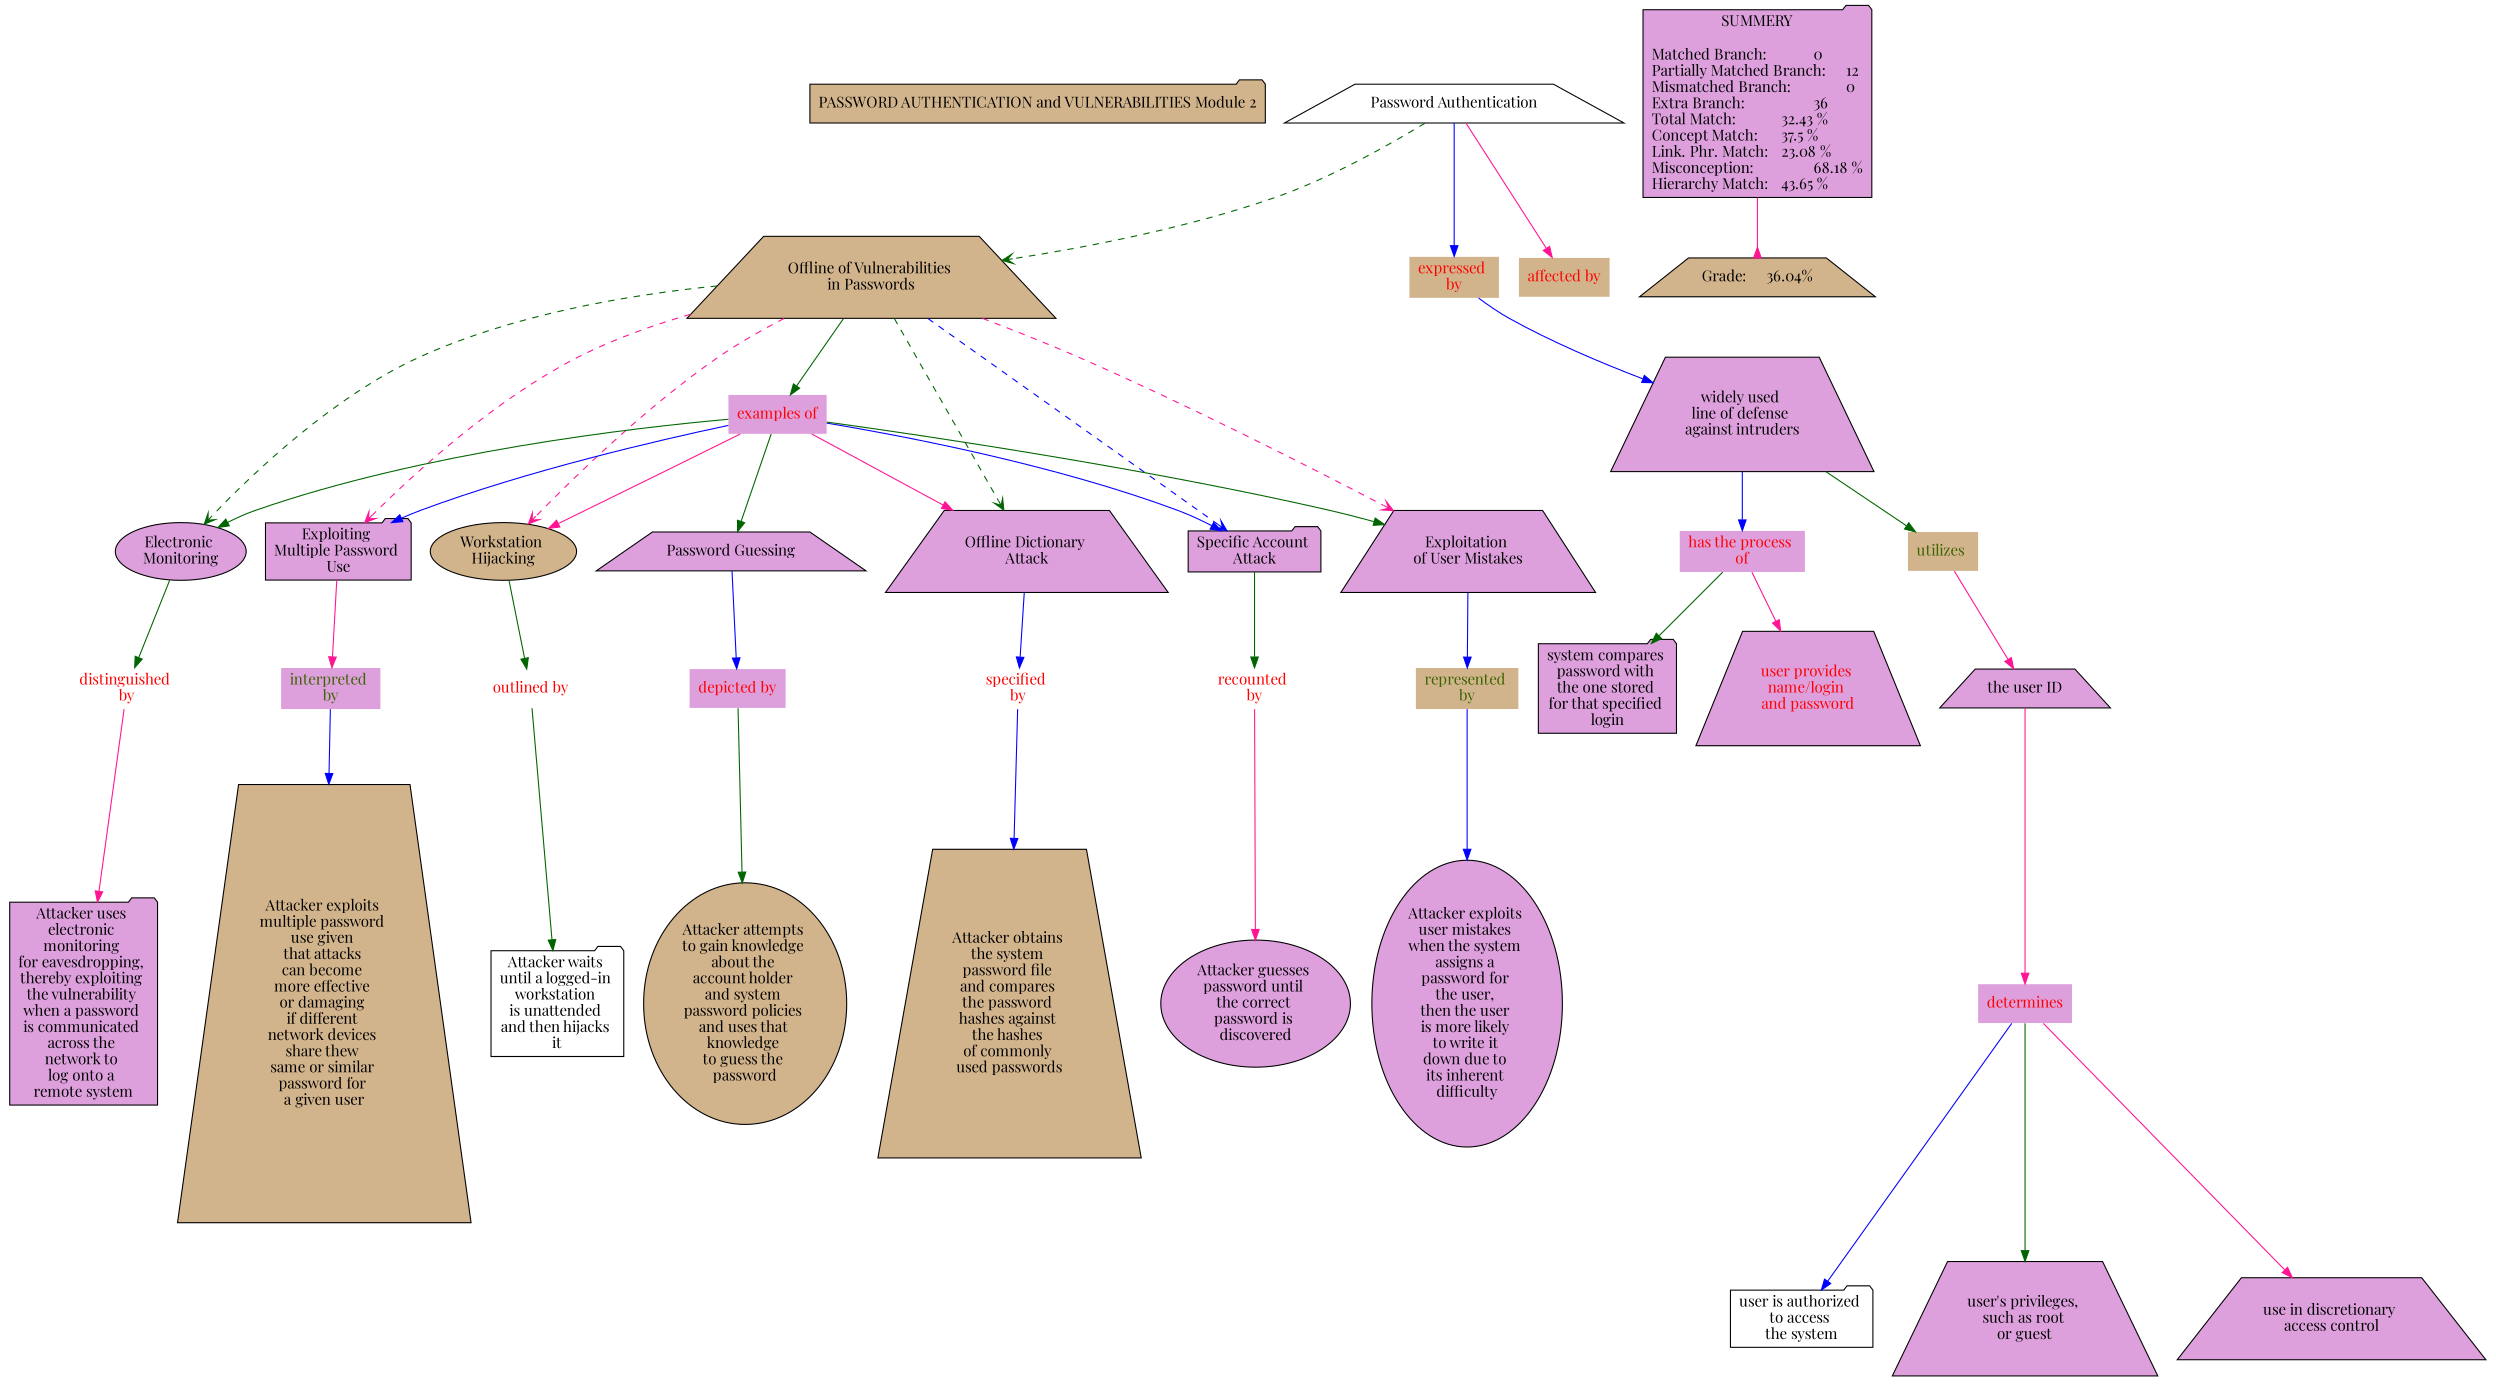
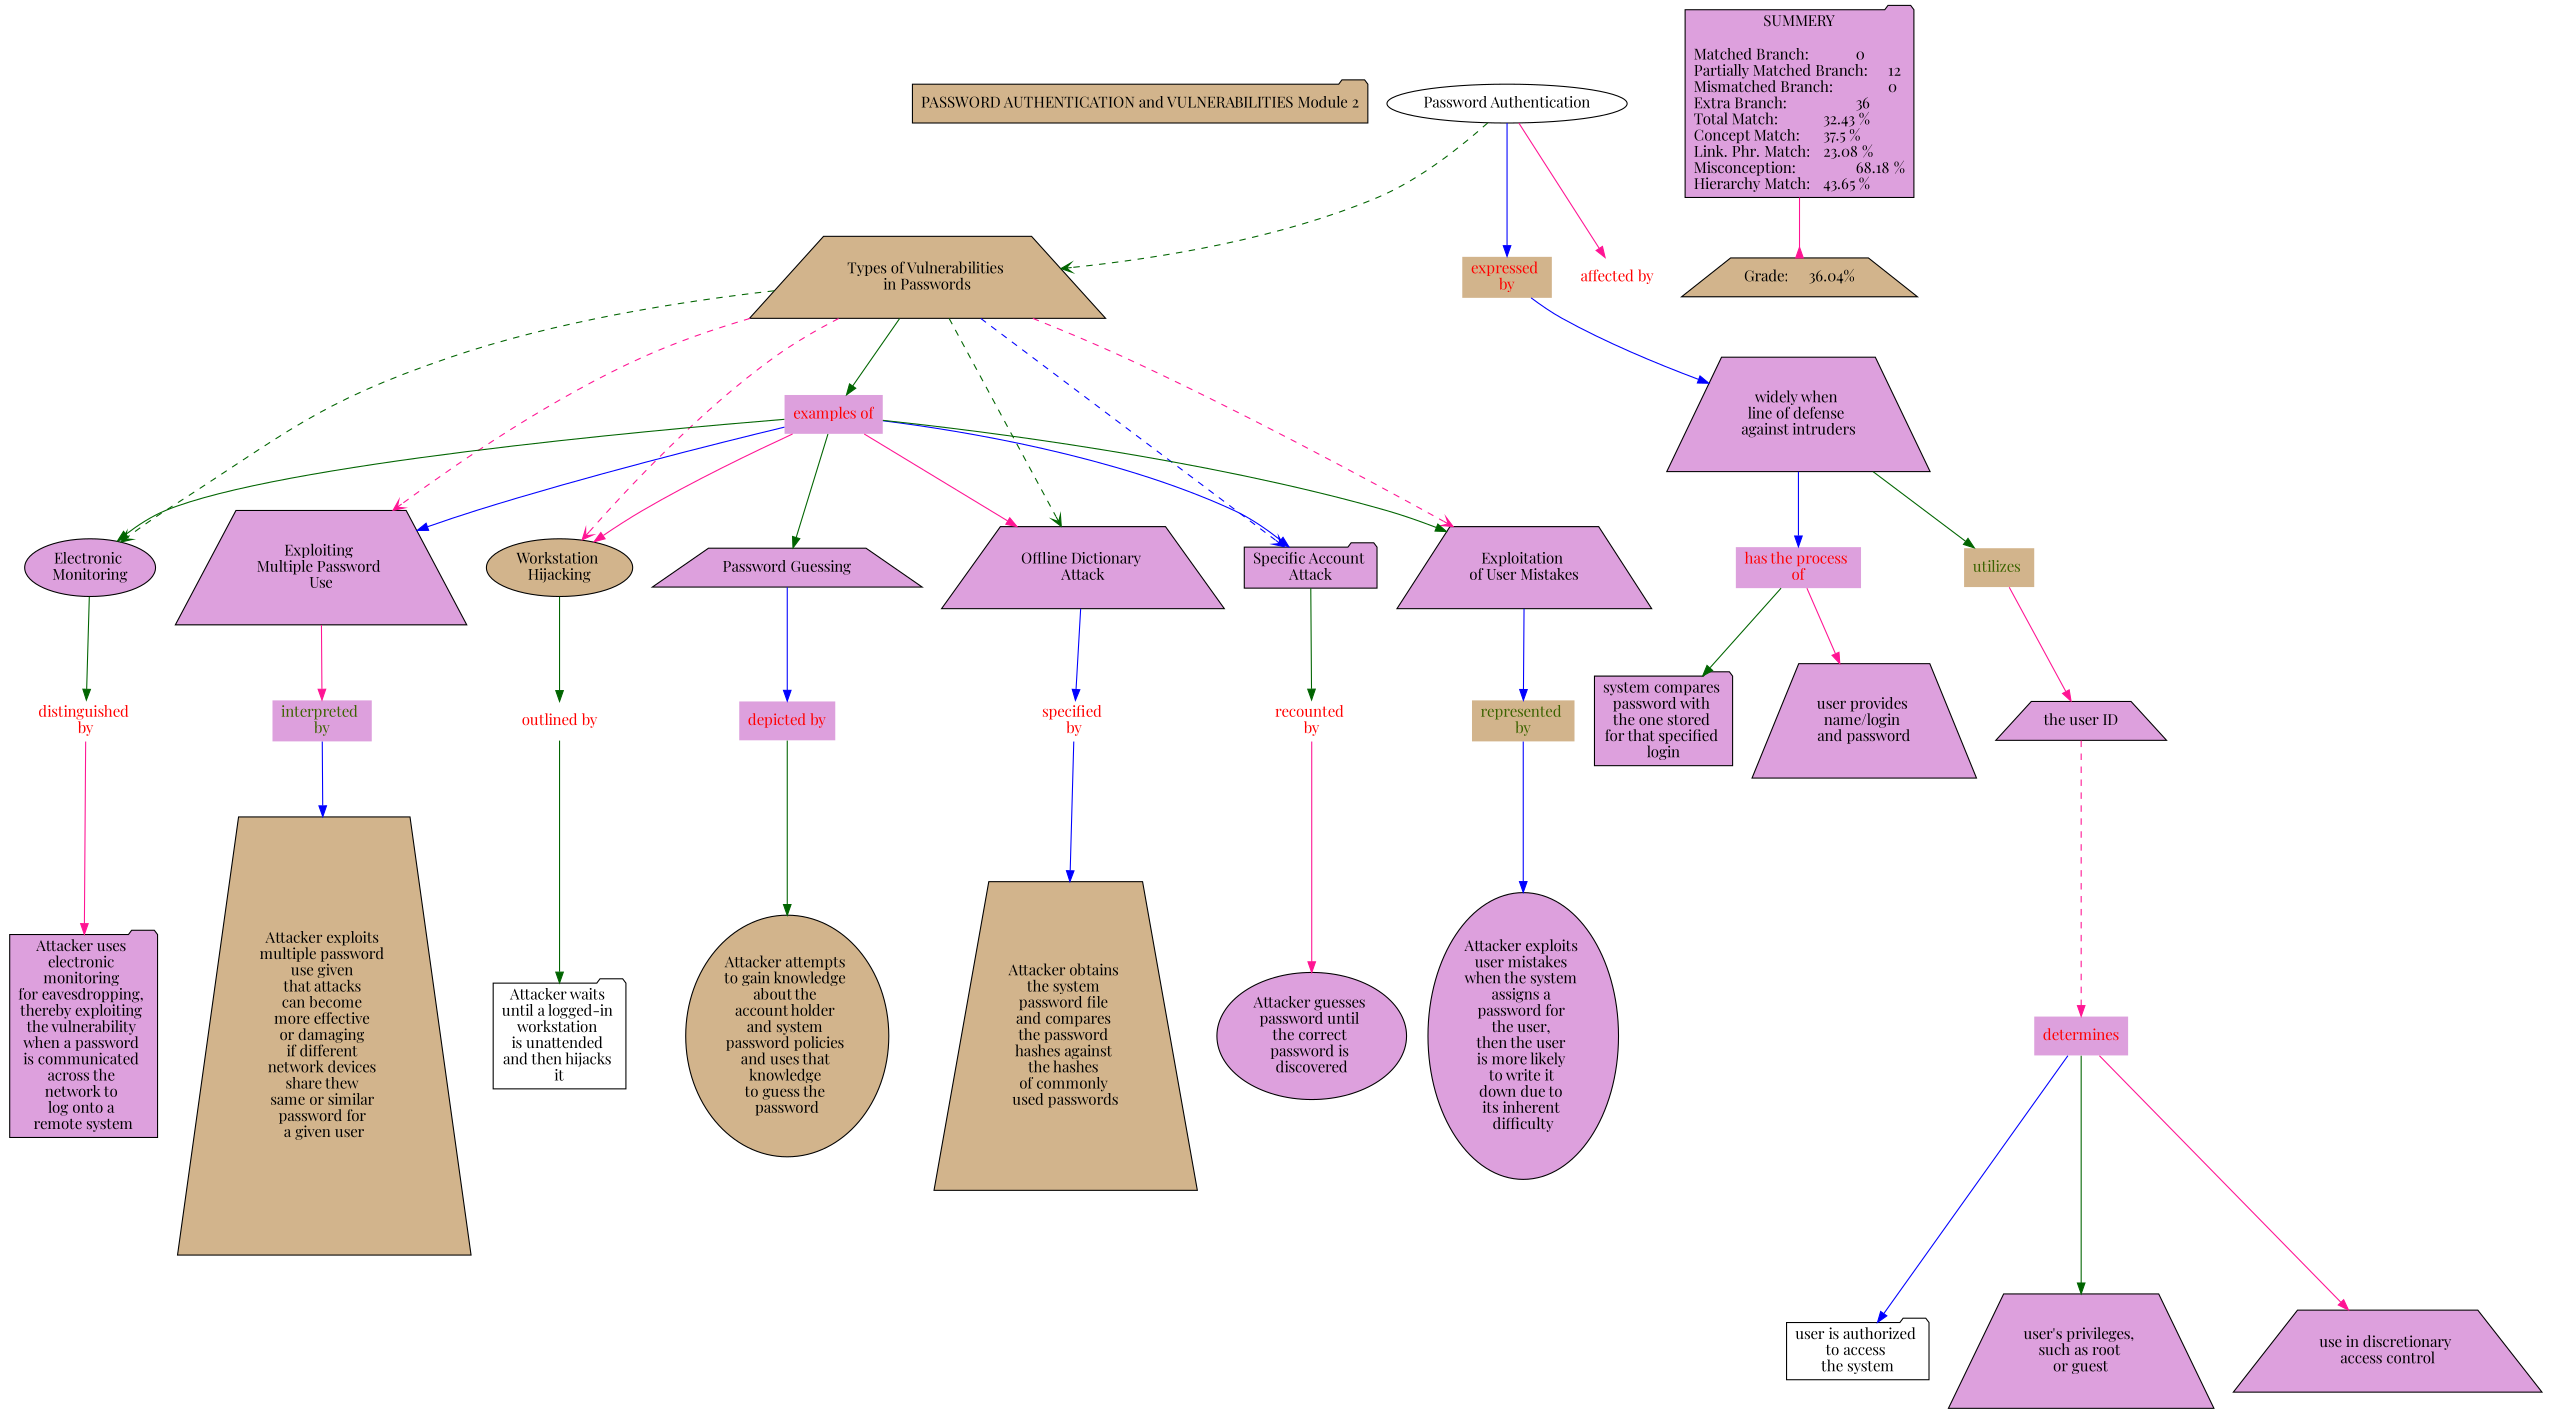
(1454, 104) -> (1507, 104)
(871, 277) -> (928, 277)
(1564, 277) -> (1617, 277)
(1742, 414) -> (1798, 414)
(338, 551) -> (321, 568)
(1808, 689) -> (1864, 721)
(2025, 841) -> (2081, 873)
